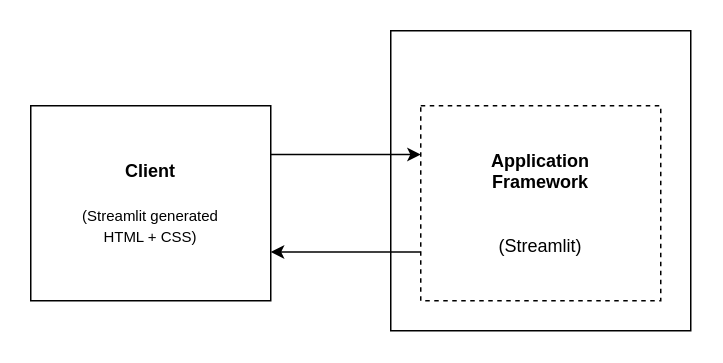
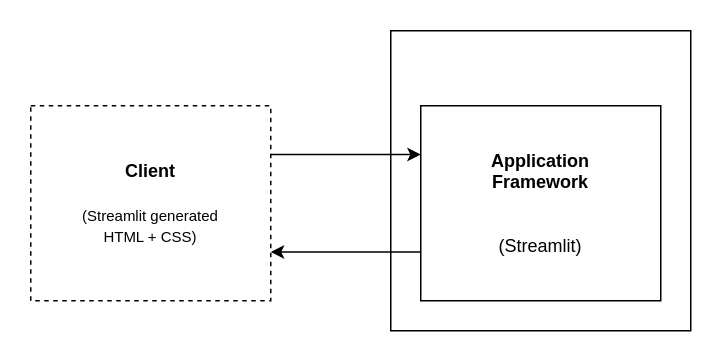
(151, 203) -> (151, 203)
(541, 203) -> (541, 203)
